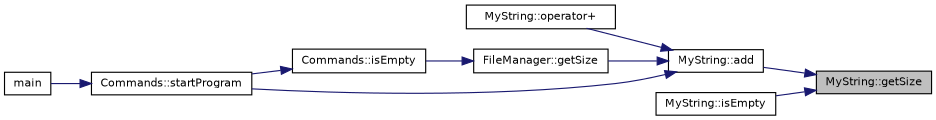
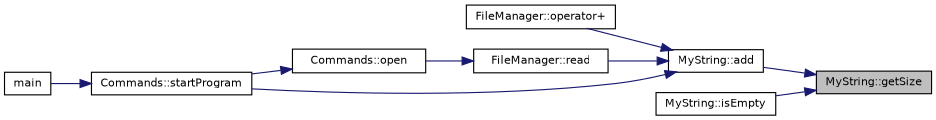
(541, 17) -> (541, 17)
(359, 61) -> (359, 61)
(541, 61) -> (541, 61)
